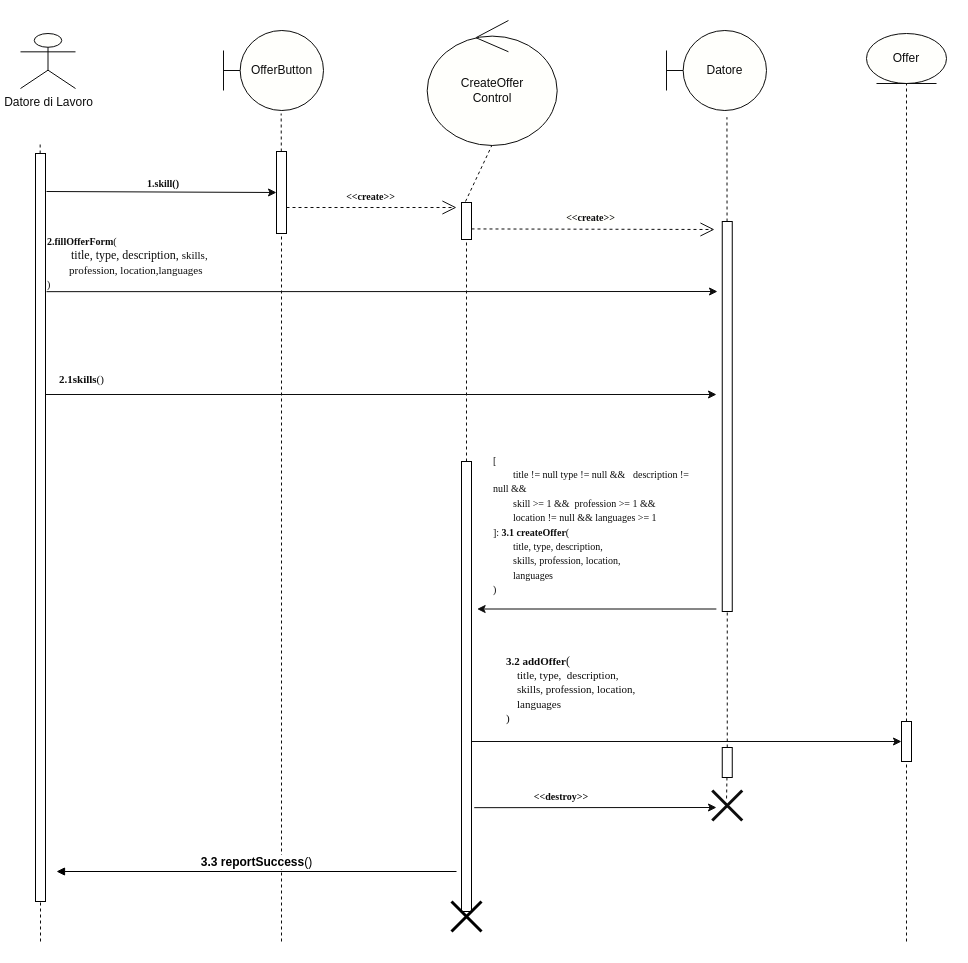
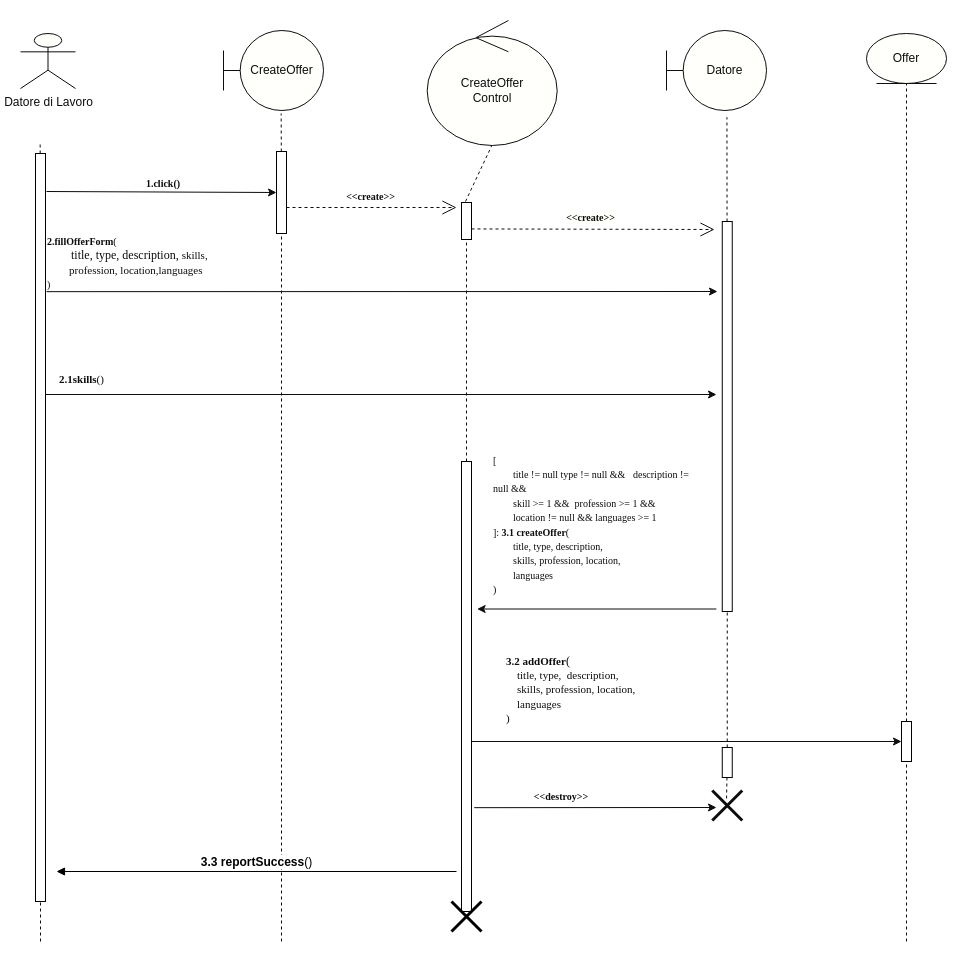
(282, 71) -> (282, 71)
(164, 184) -> (164, 184)
